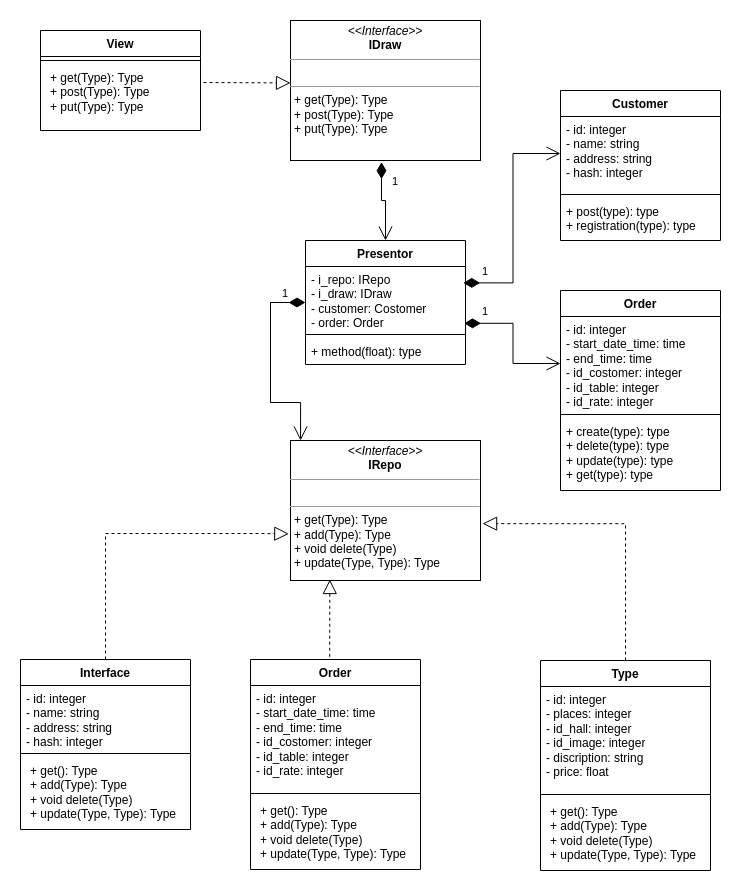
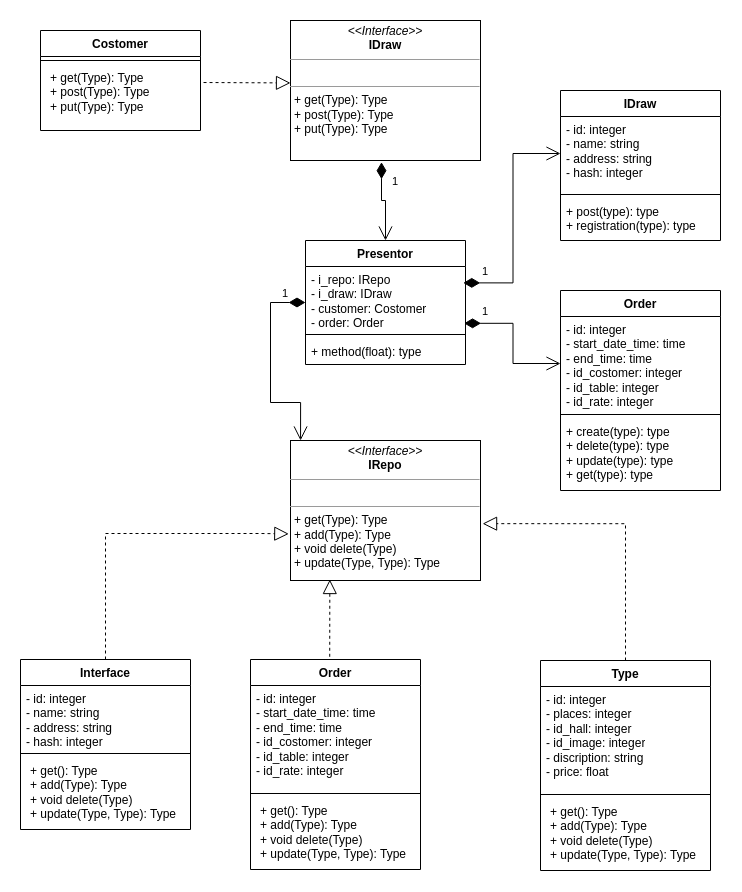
(121, 45) -> (121, 45)
(641, 105) -> (641, 105)
